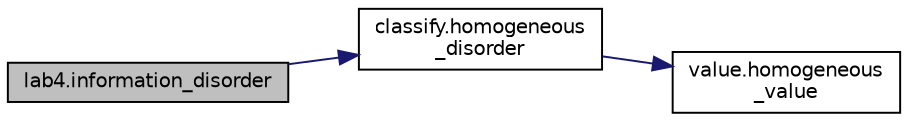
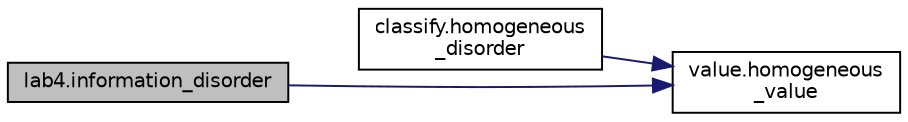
(314, 61) -> (471, 87)
